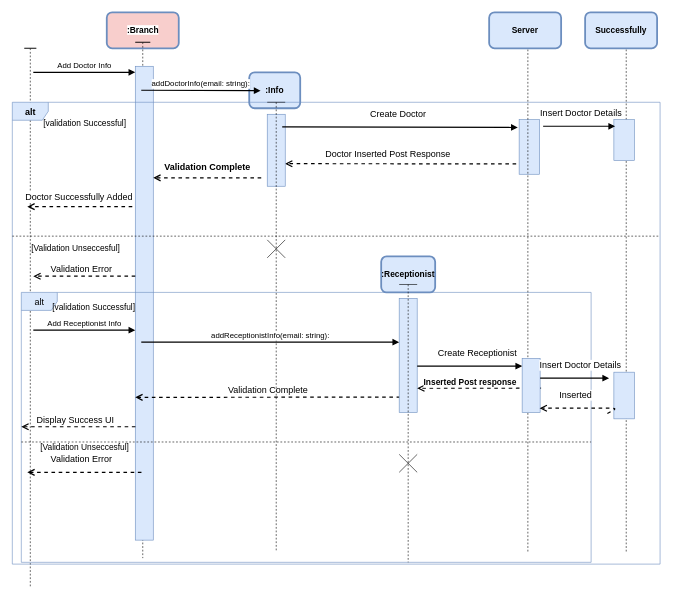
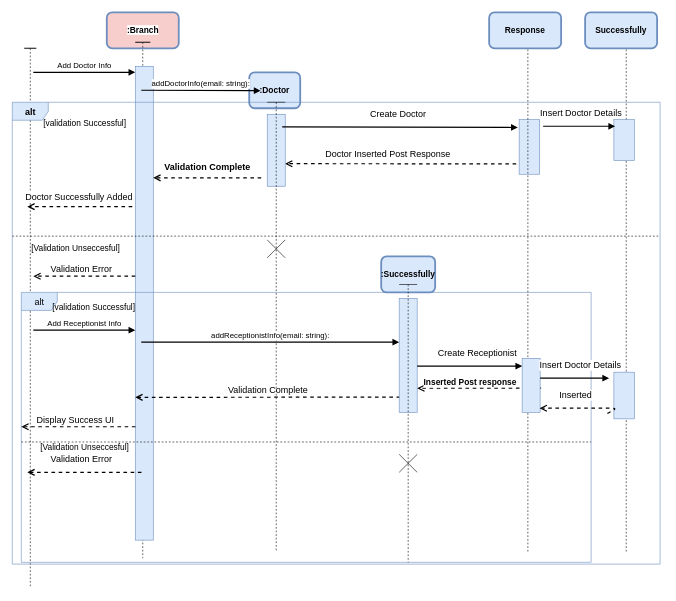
(525, 30) -> (525, 30)
(275, 90) -> (275, 90)
(408, 275) -> (408, 275)
